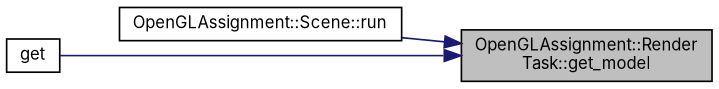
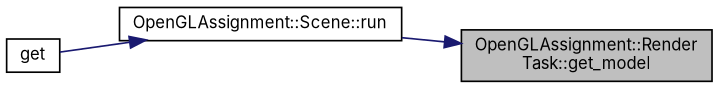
(252, 56) -> (95, 47)
